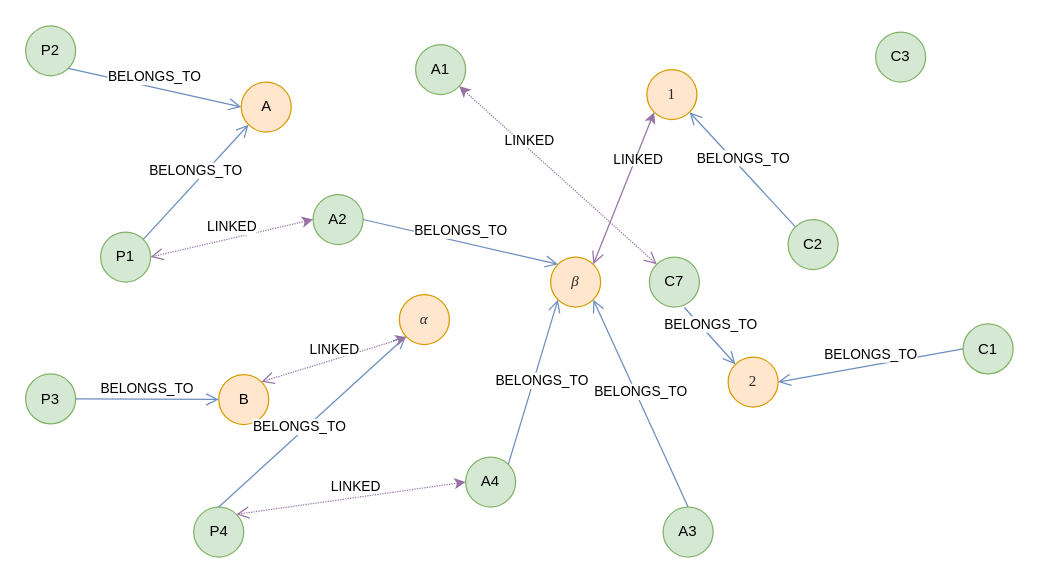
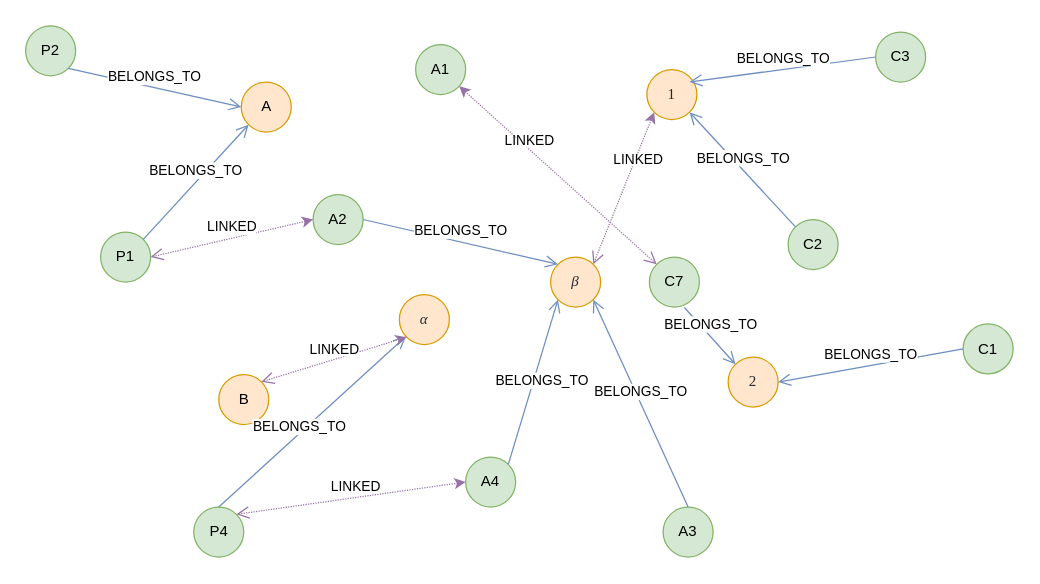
none -> (752, 73)
(614, 213) -> (614, 213)
(51, 399) -> none
(146, 399) -> none
